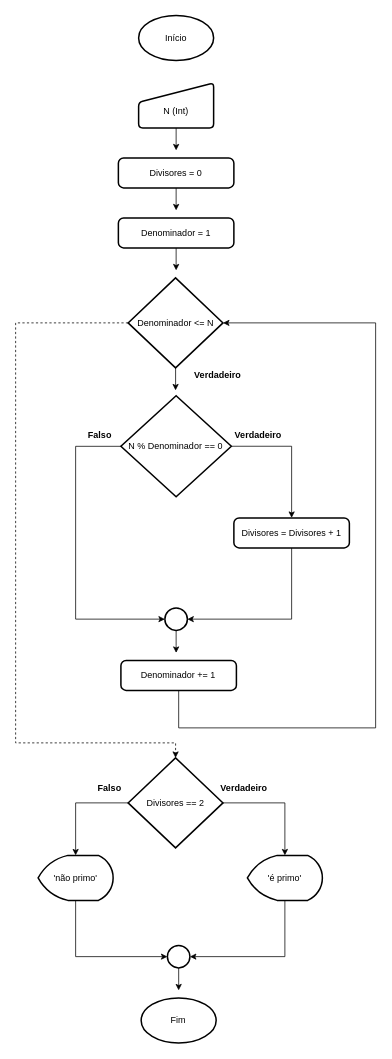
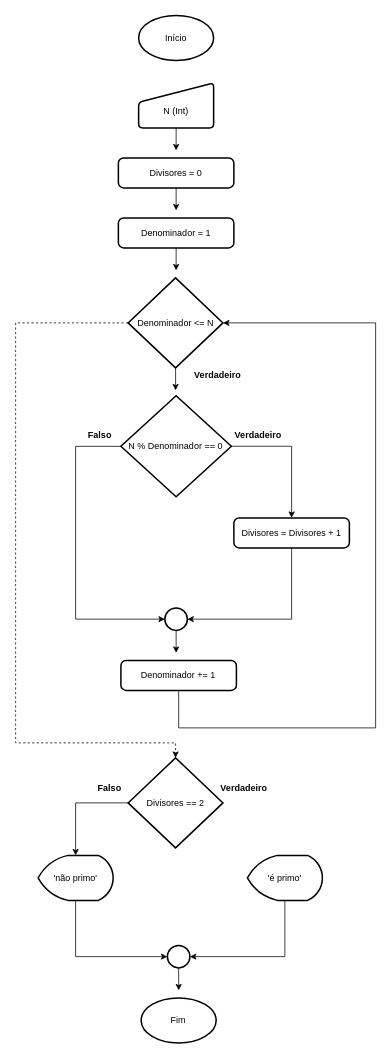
(284, 803) -> none
